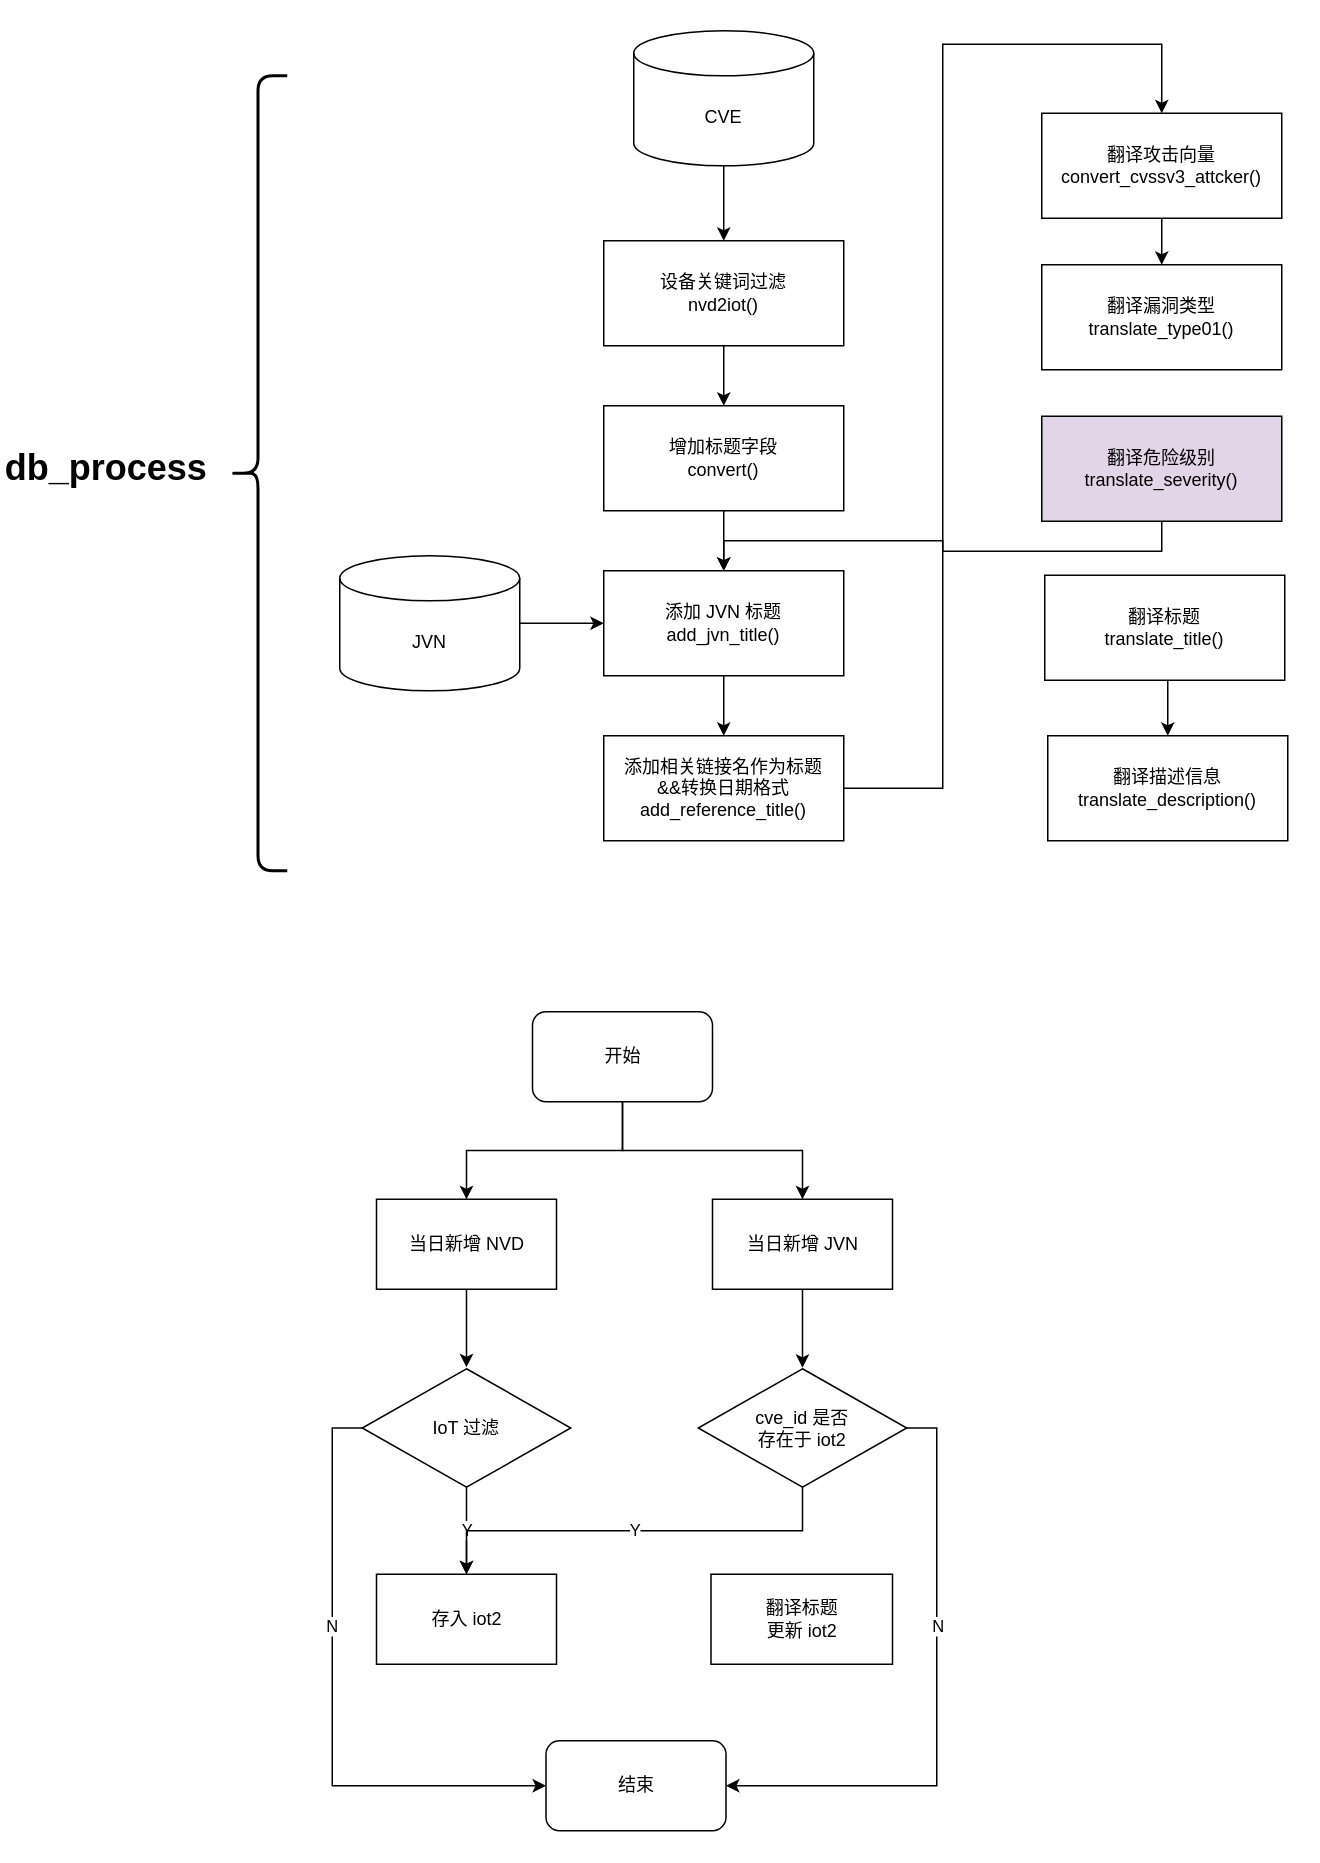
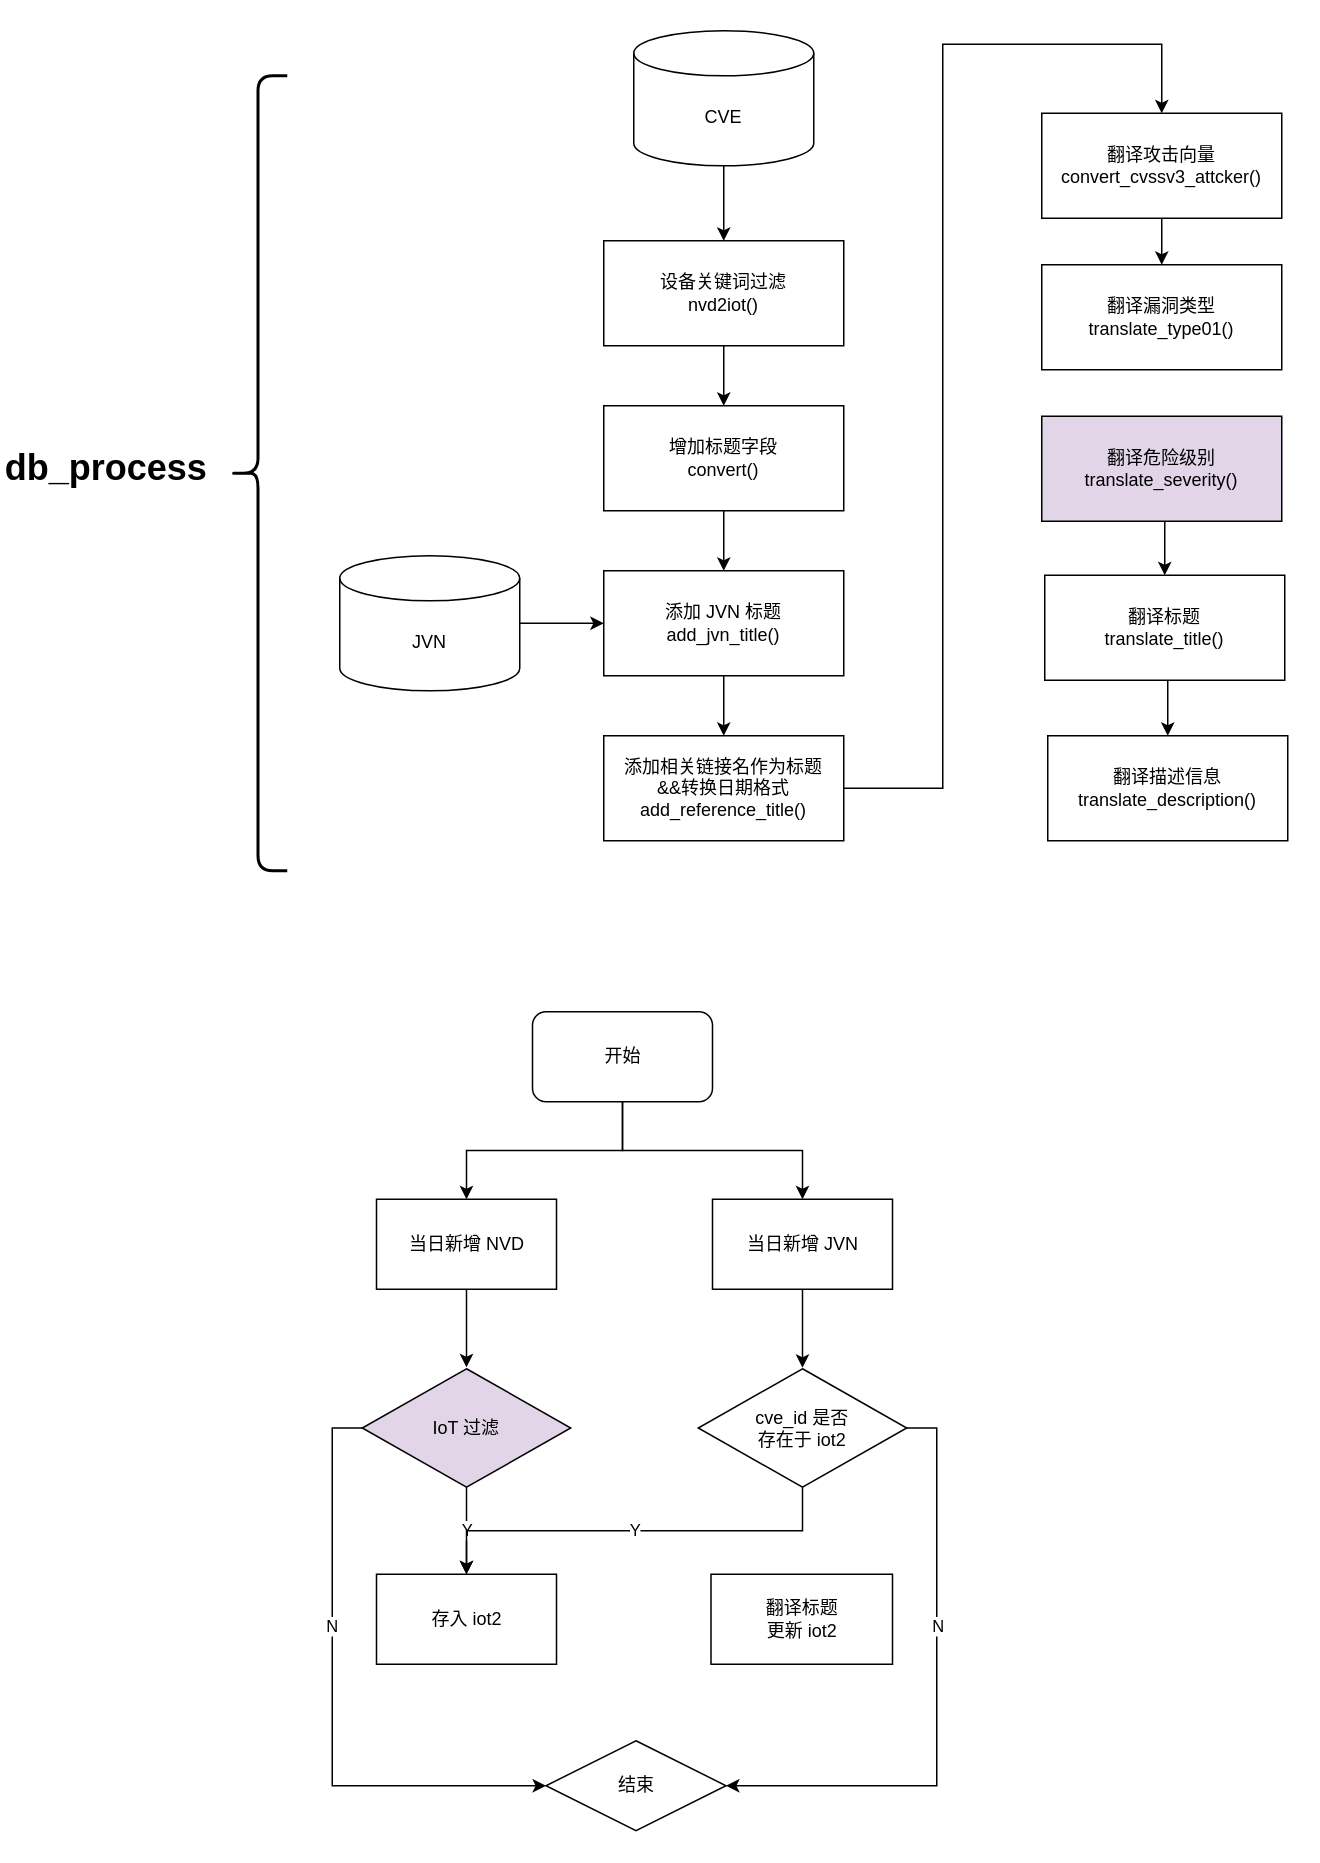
(1068, 551) -> (1165, 541)
(467, 1428) -> (467, 1428)
(636, 1786) -> (636, 1786)
